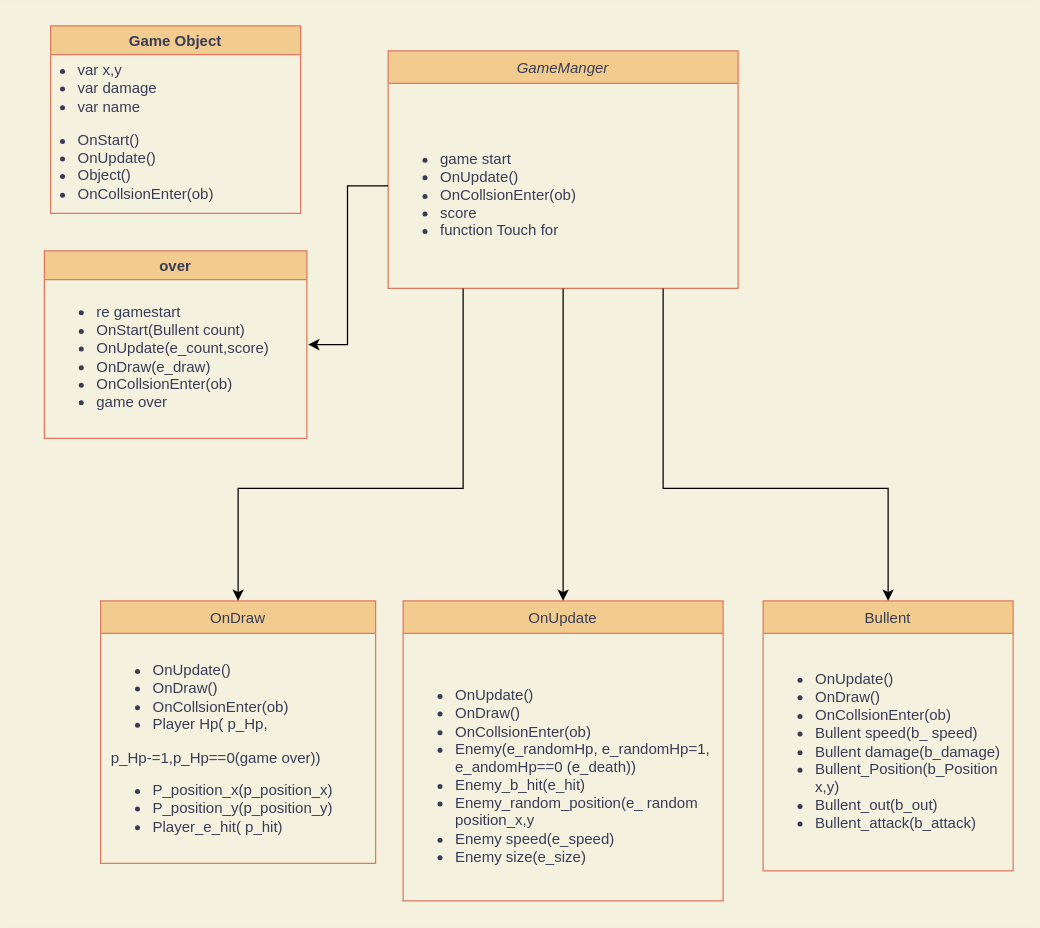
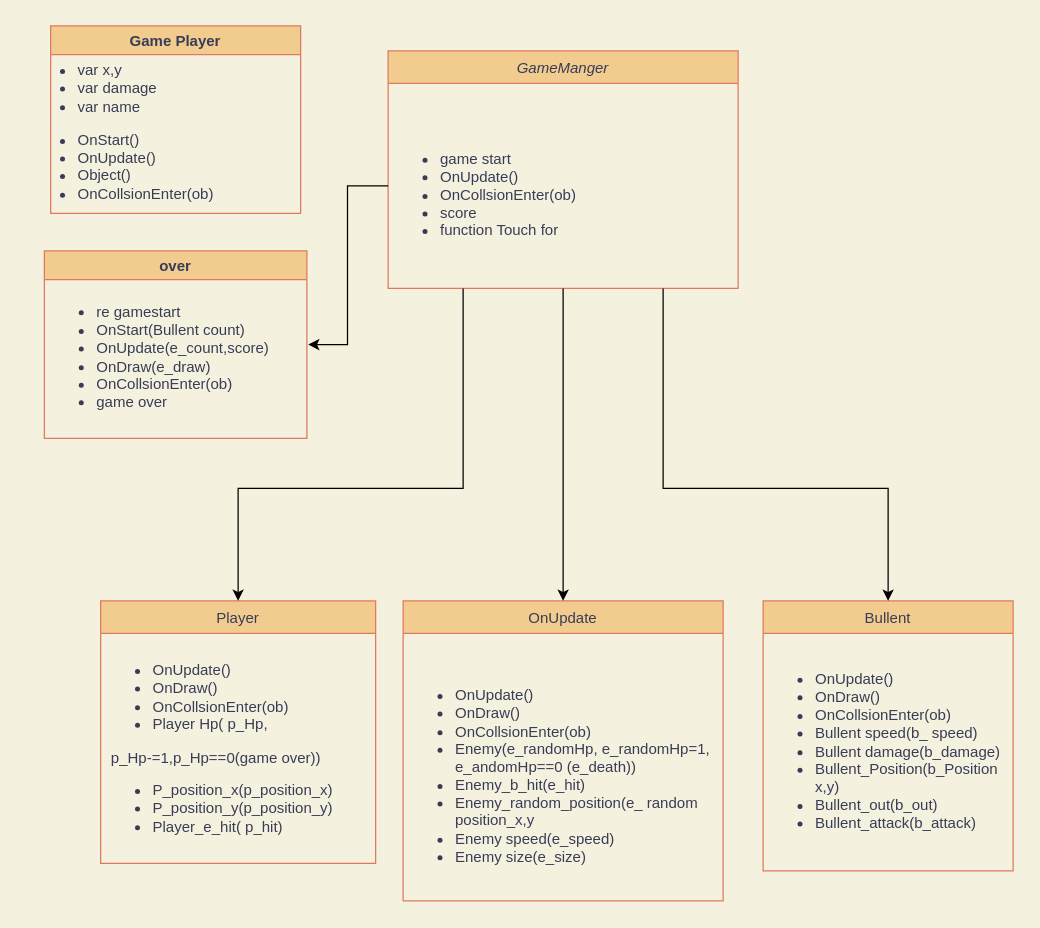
(175, 41) -> (175, 41)
(238, 618) -> (238, 618)
